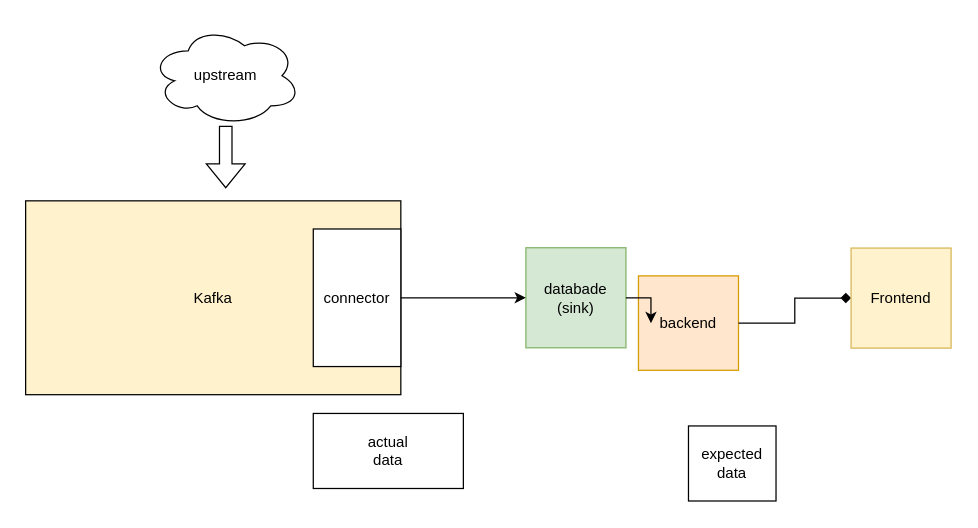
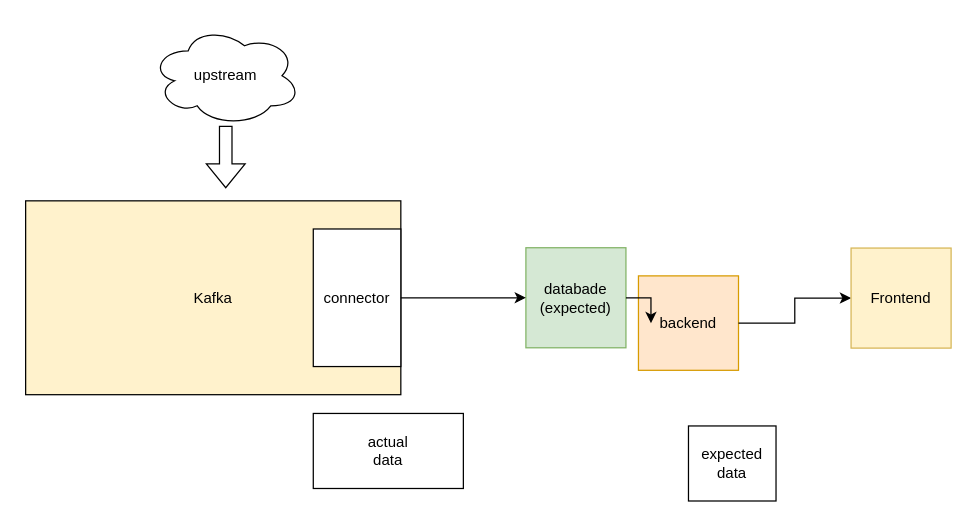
(576, 298) -> (576, 298)
(840, 298) -> (841, 298)
